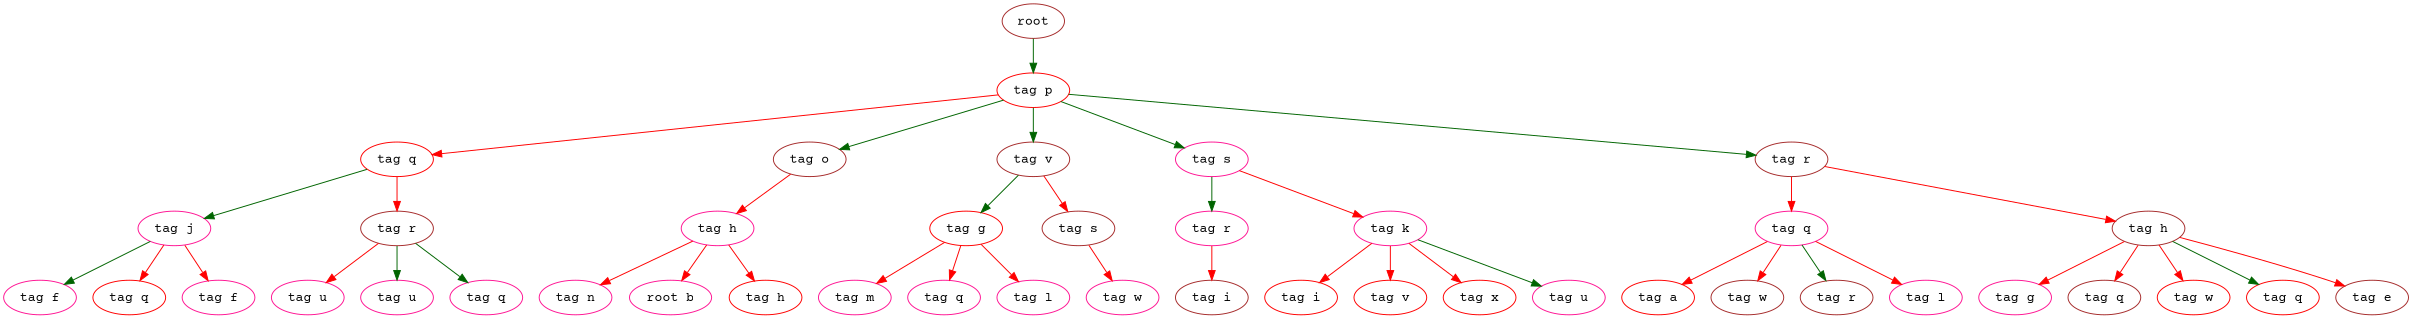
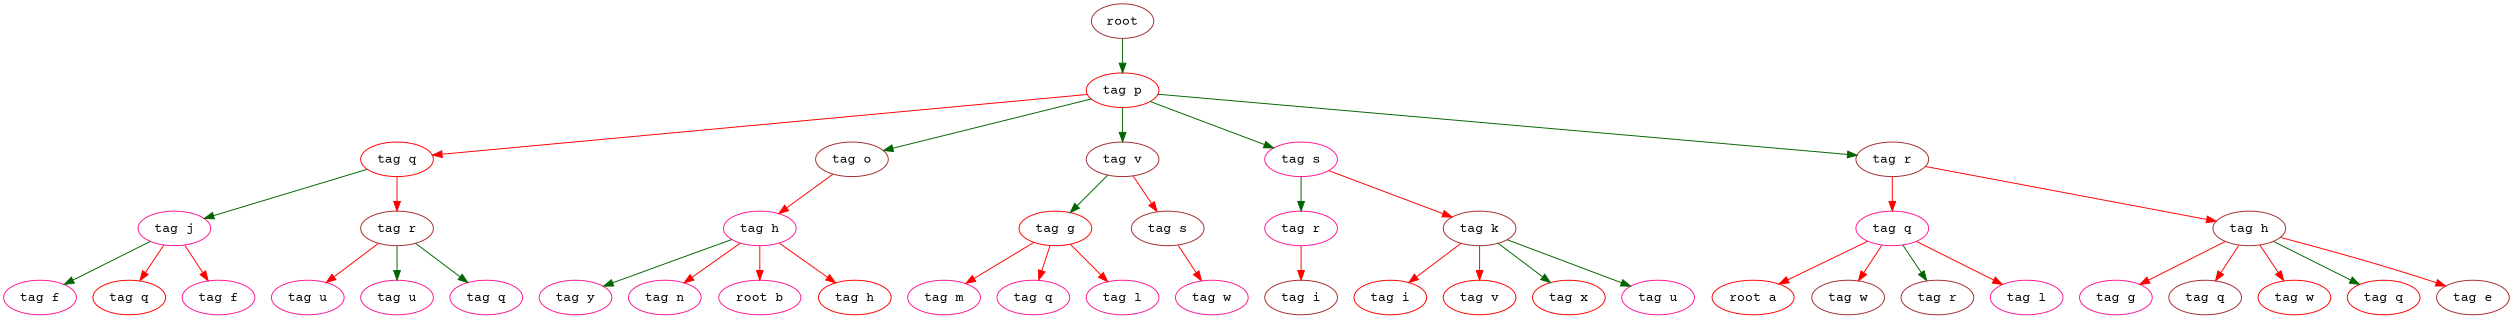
(1390, 228) -> (1480, 228)
(1431, 260) -> (1520, 260)
none -> (576, 298)
(1658, 298) -> (1753, 298)
